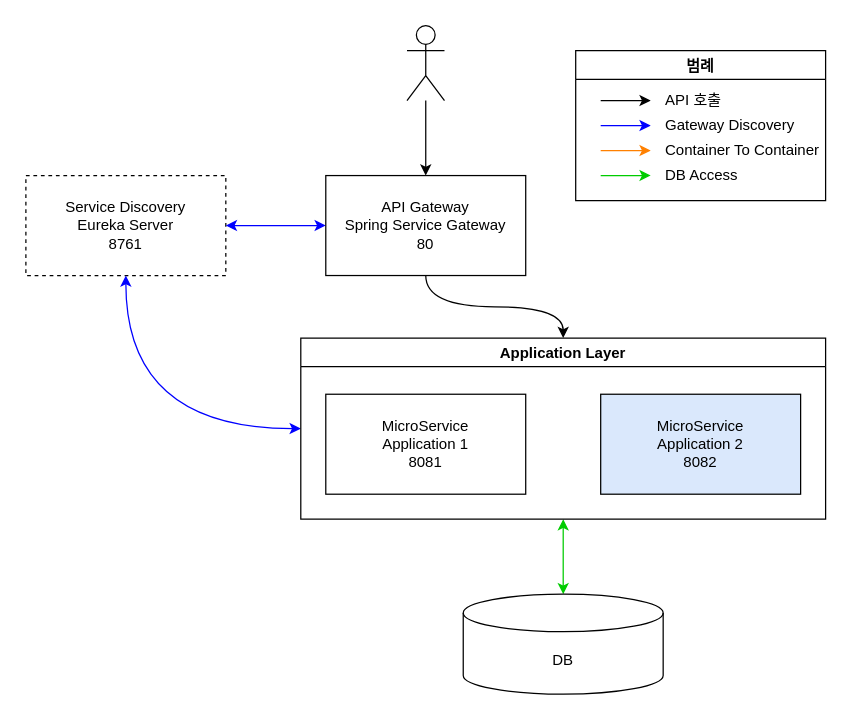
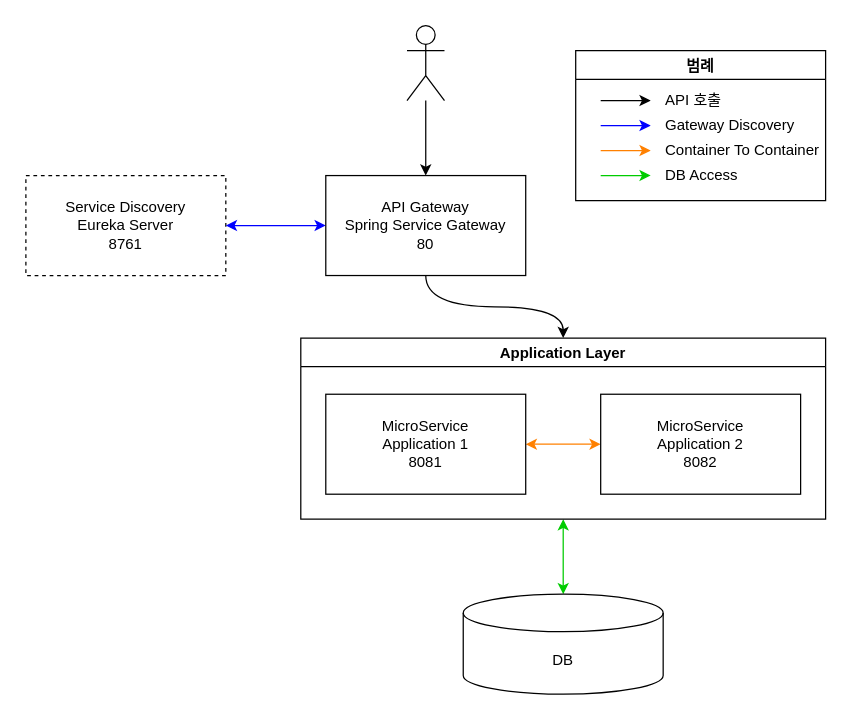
(172, 396) -> none
none -> (564, 444)
(701, 444) -> (701, 444)
